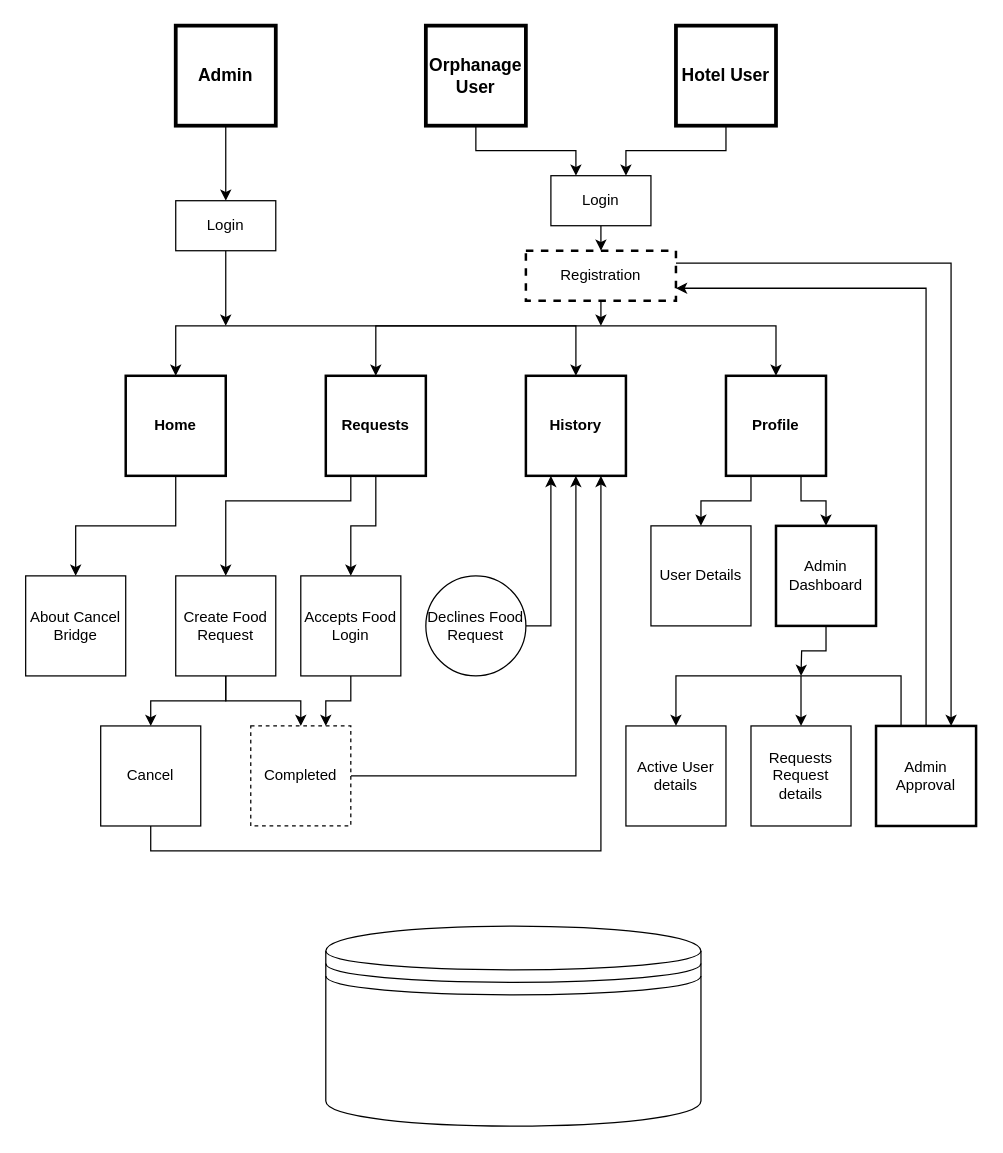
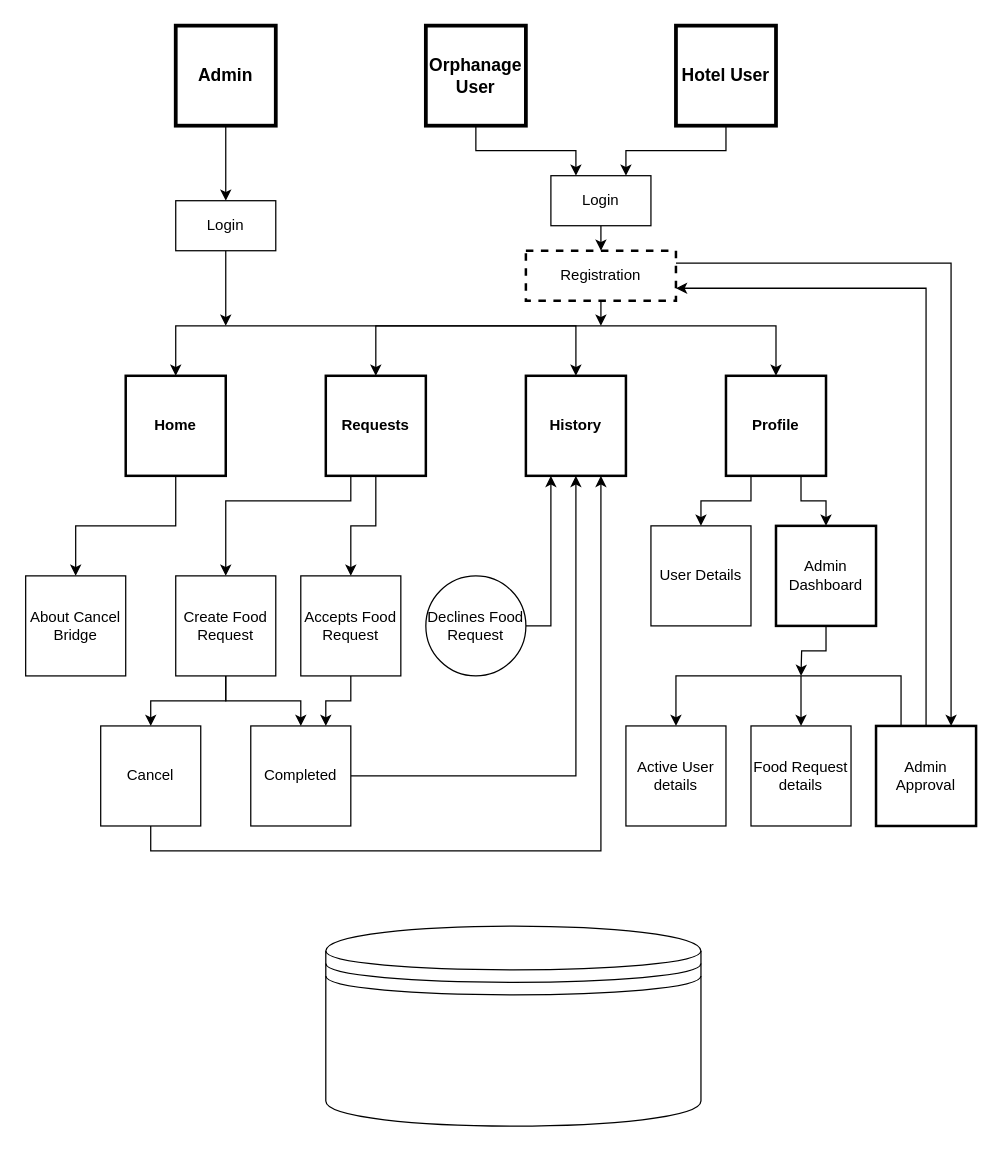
(351, 626) -> (351, 626)
(301, 776) -> (301, 776)
(801, 776) -> (801, 776)
